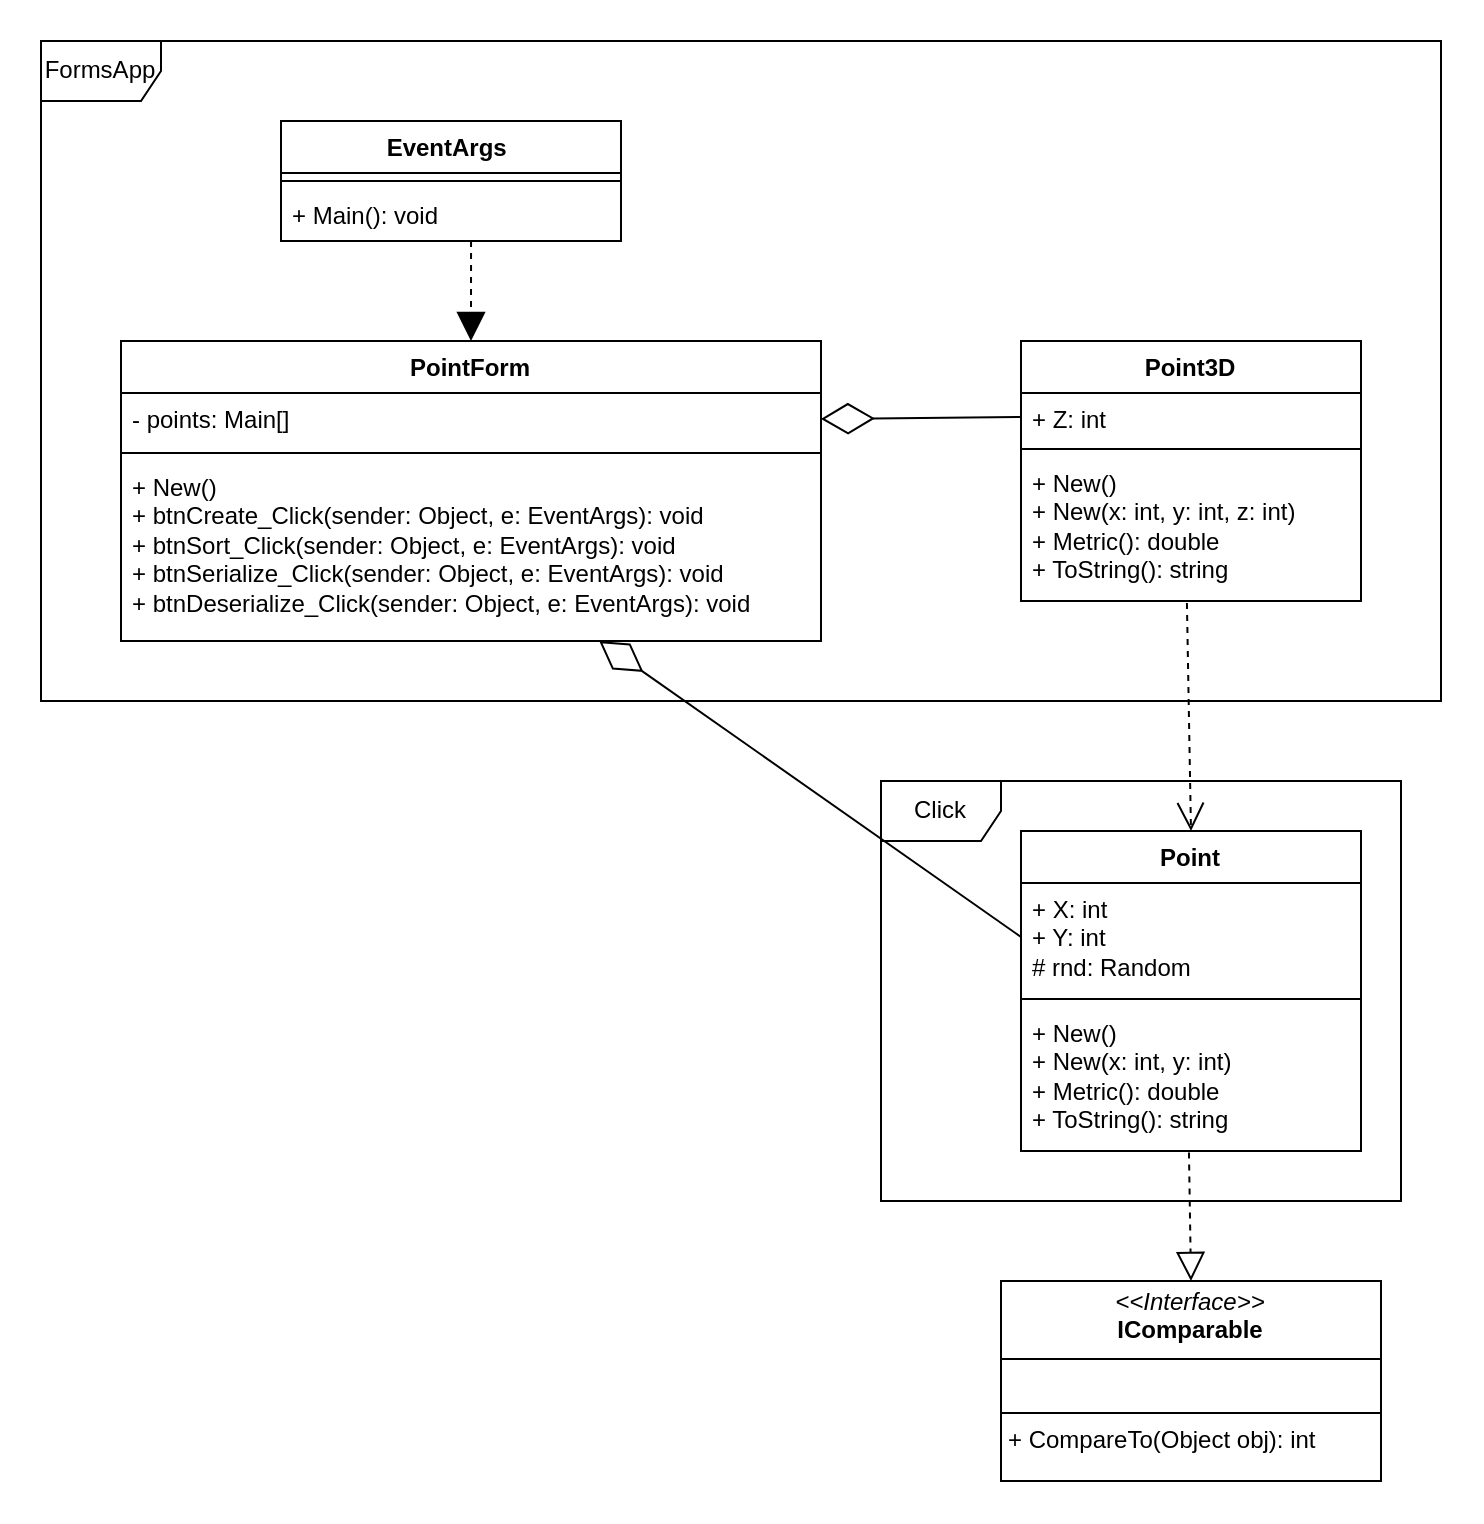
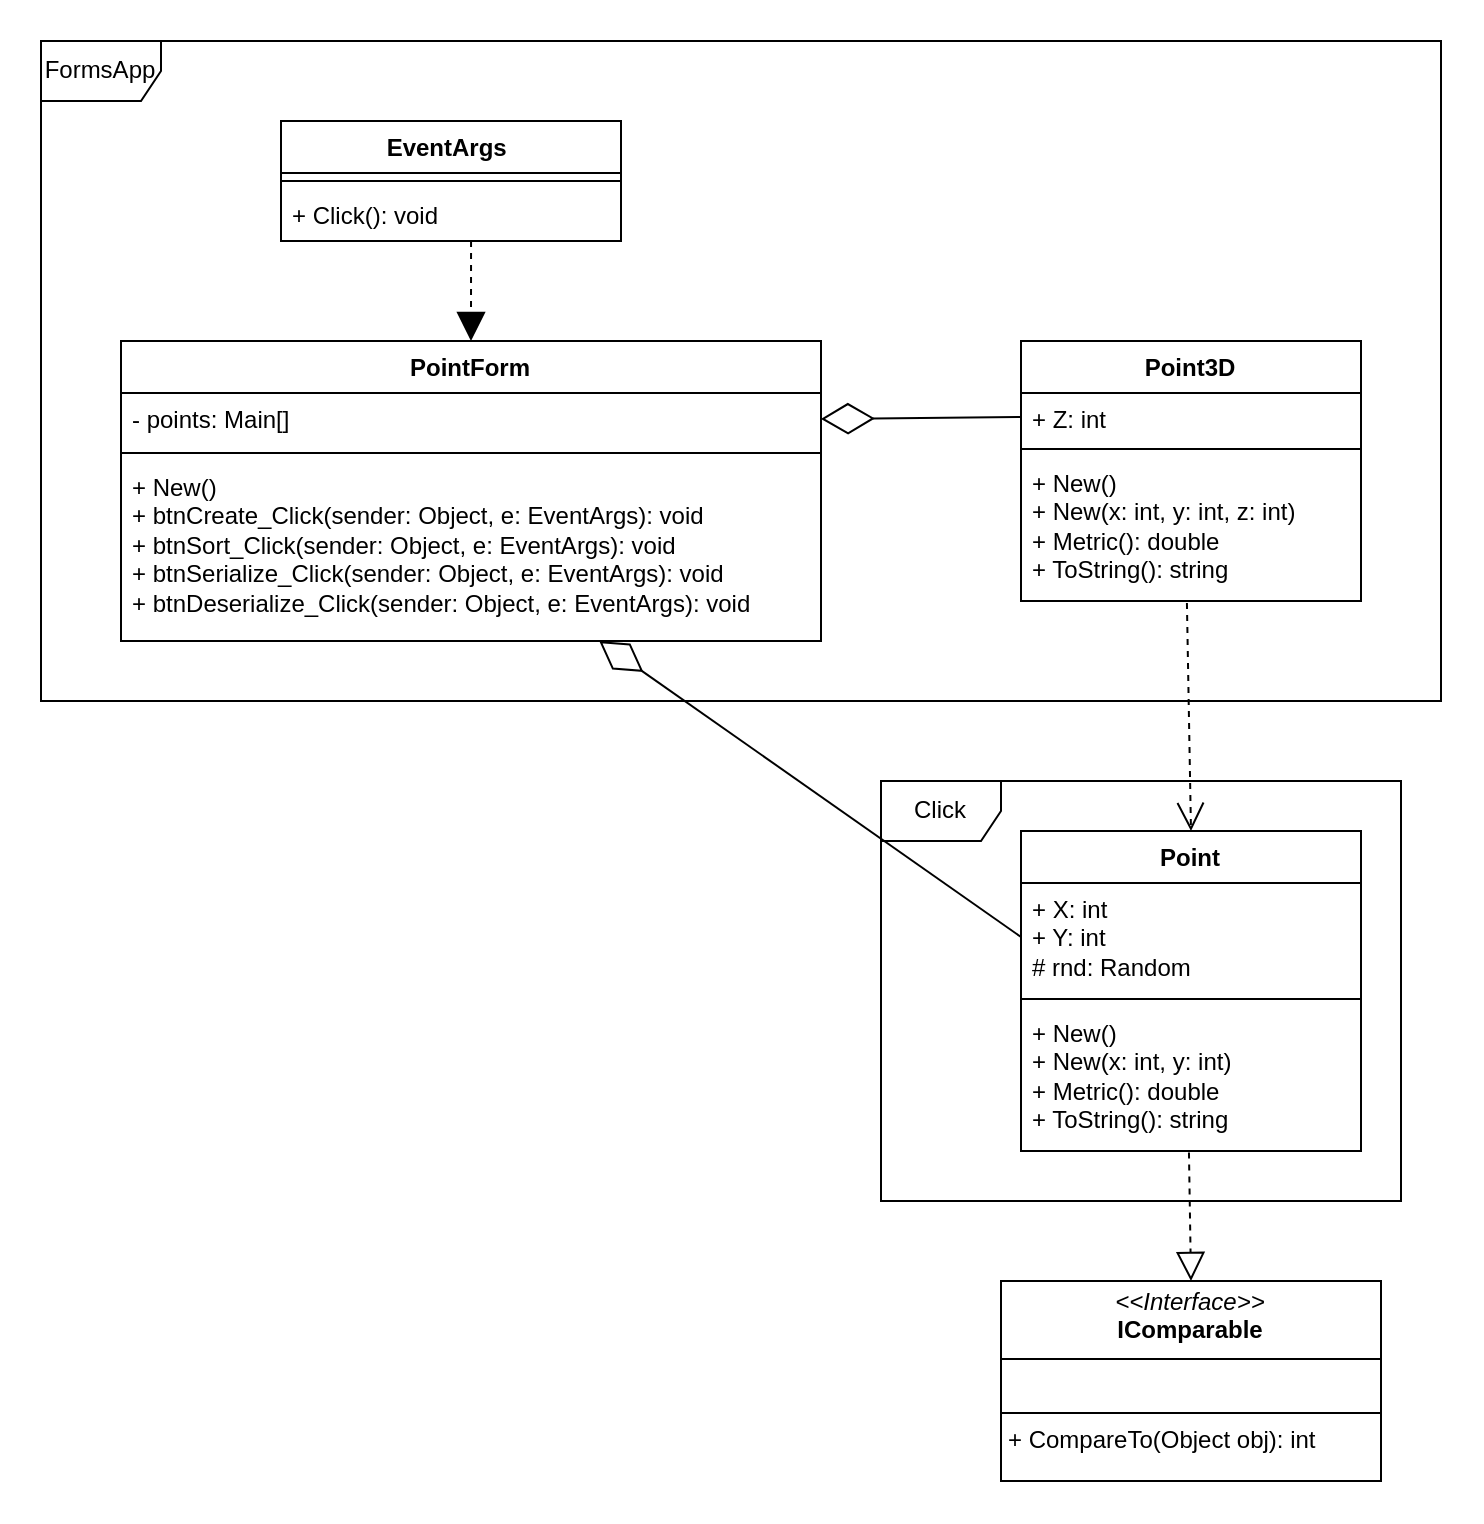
(371, 217) -> (375, 217)
